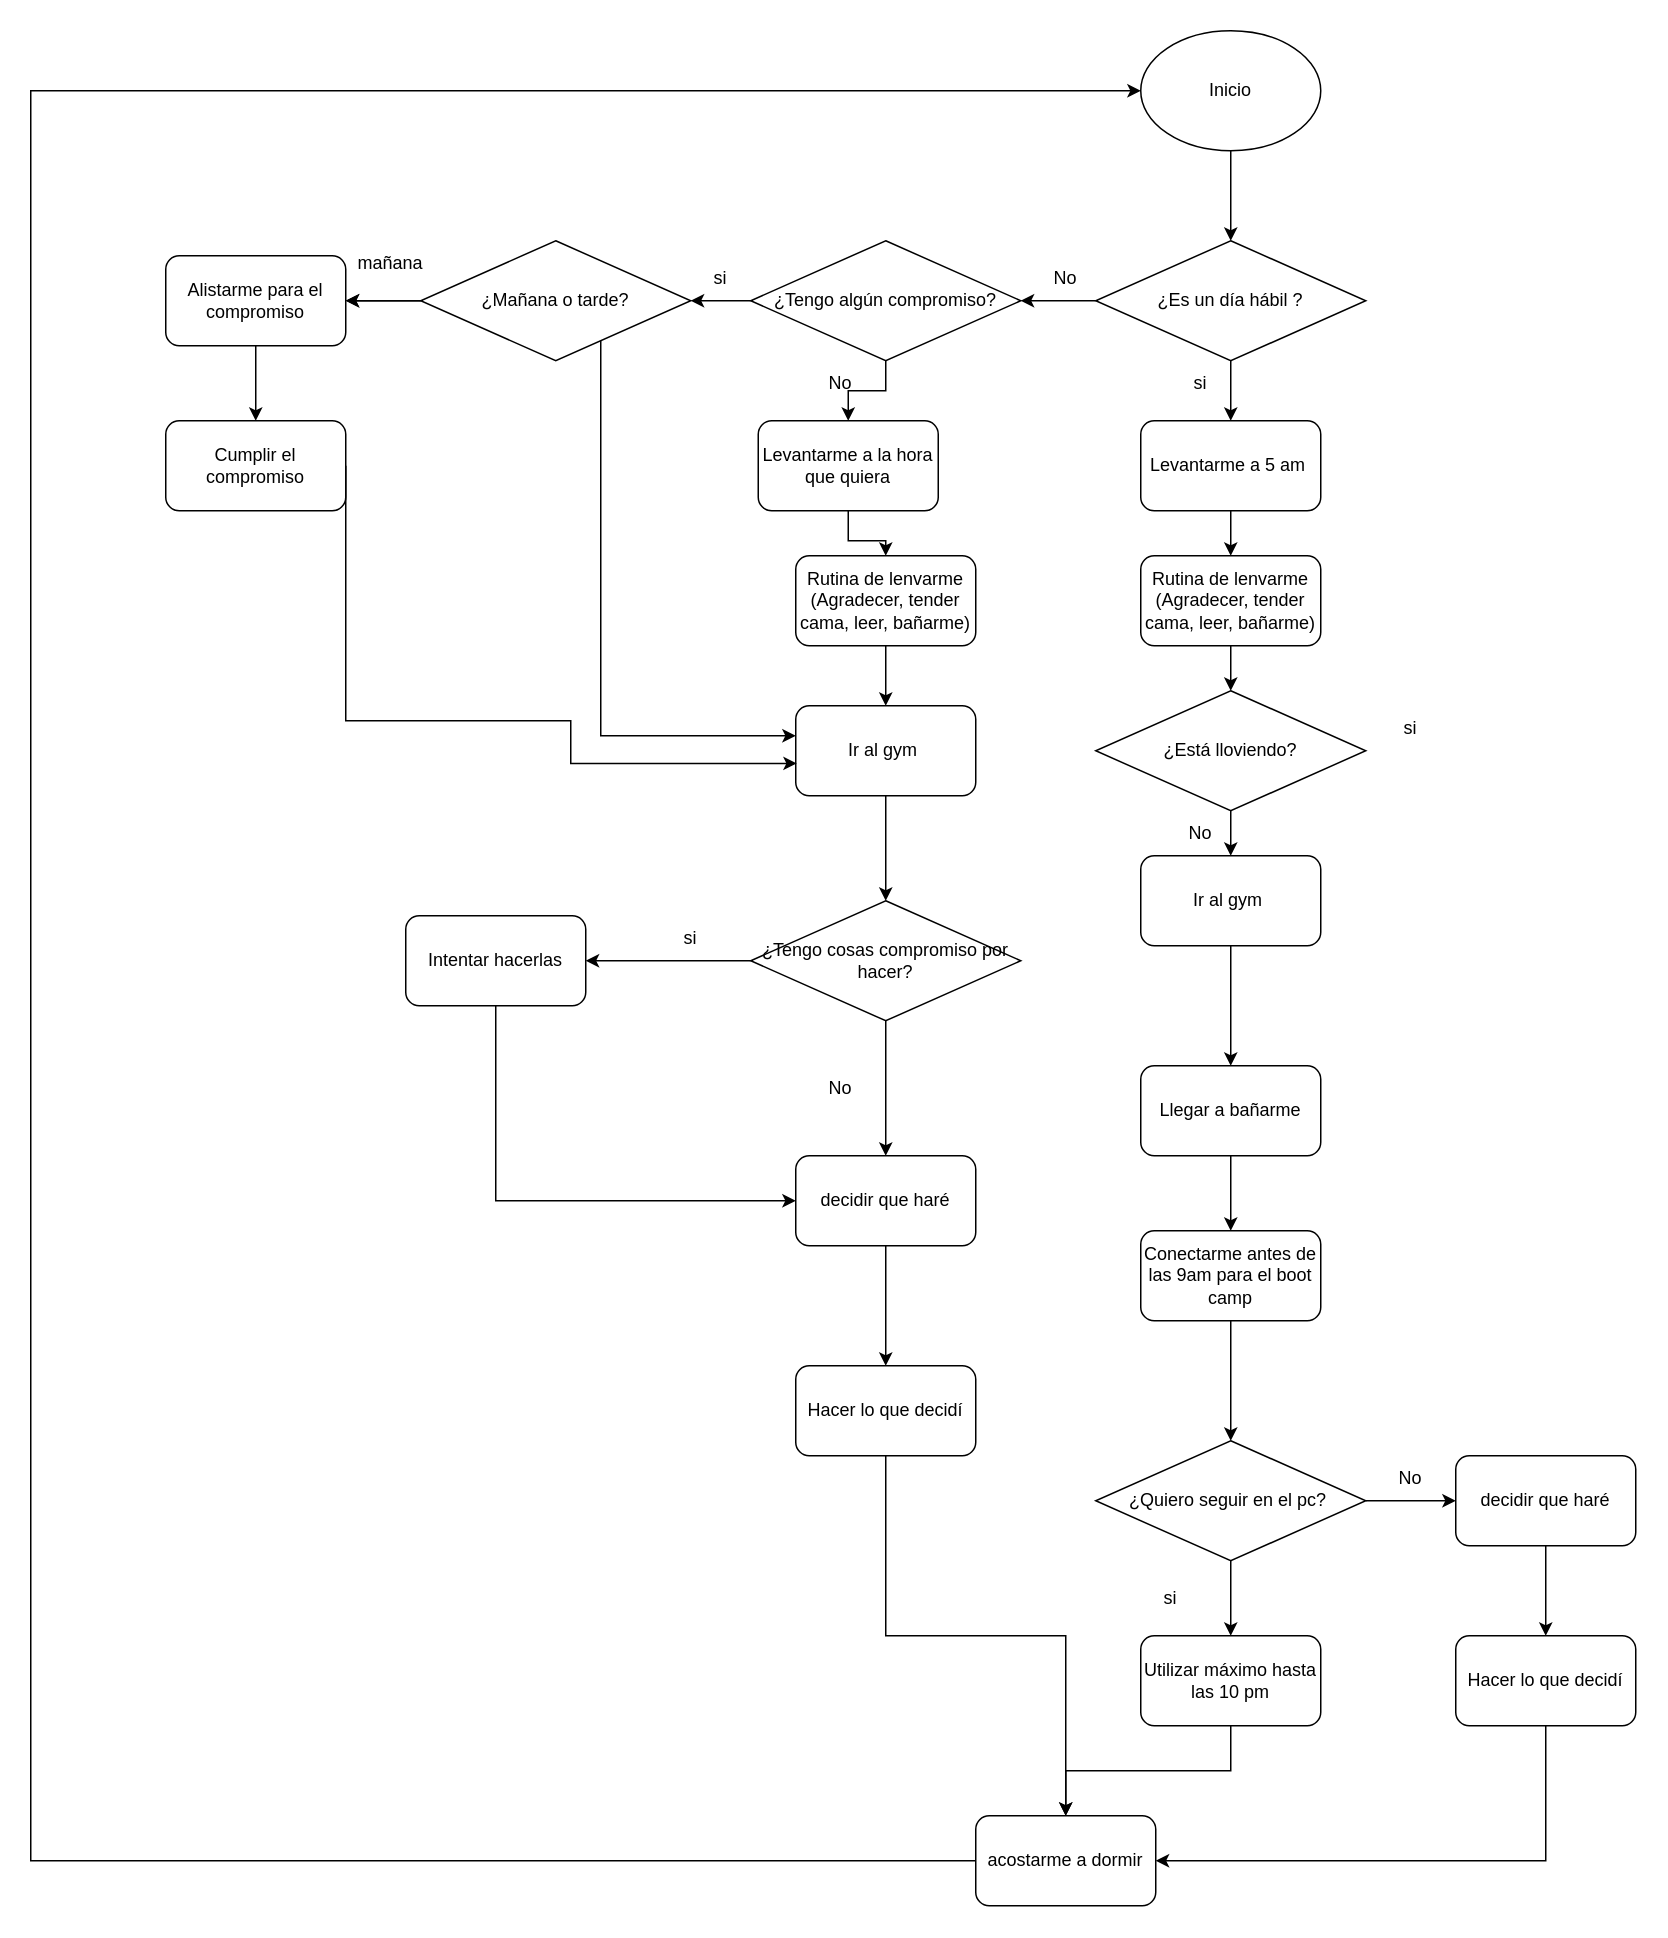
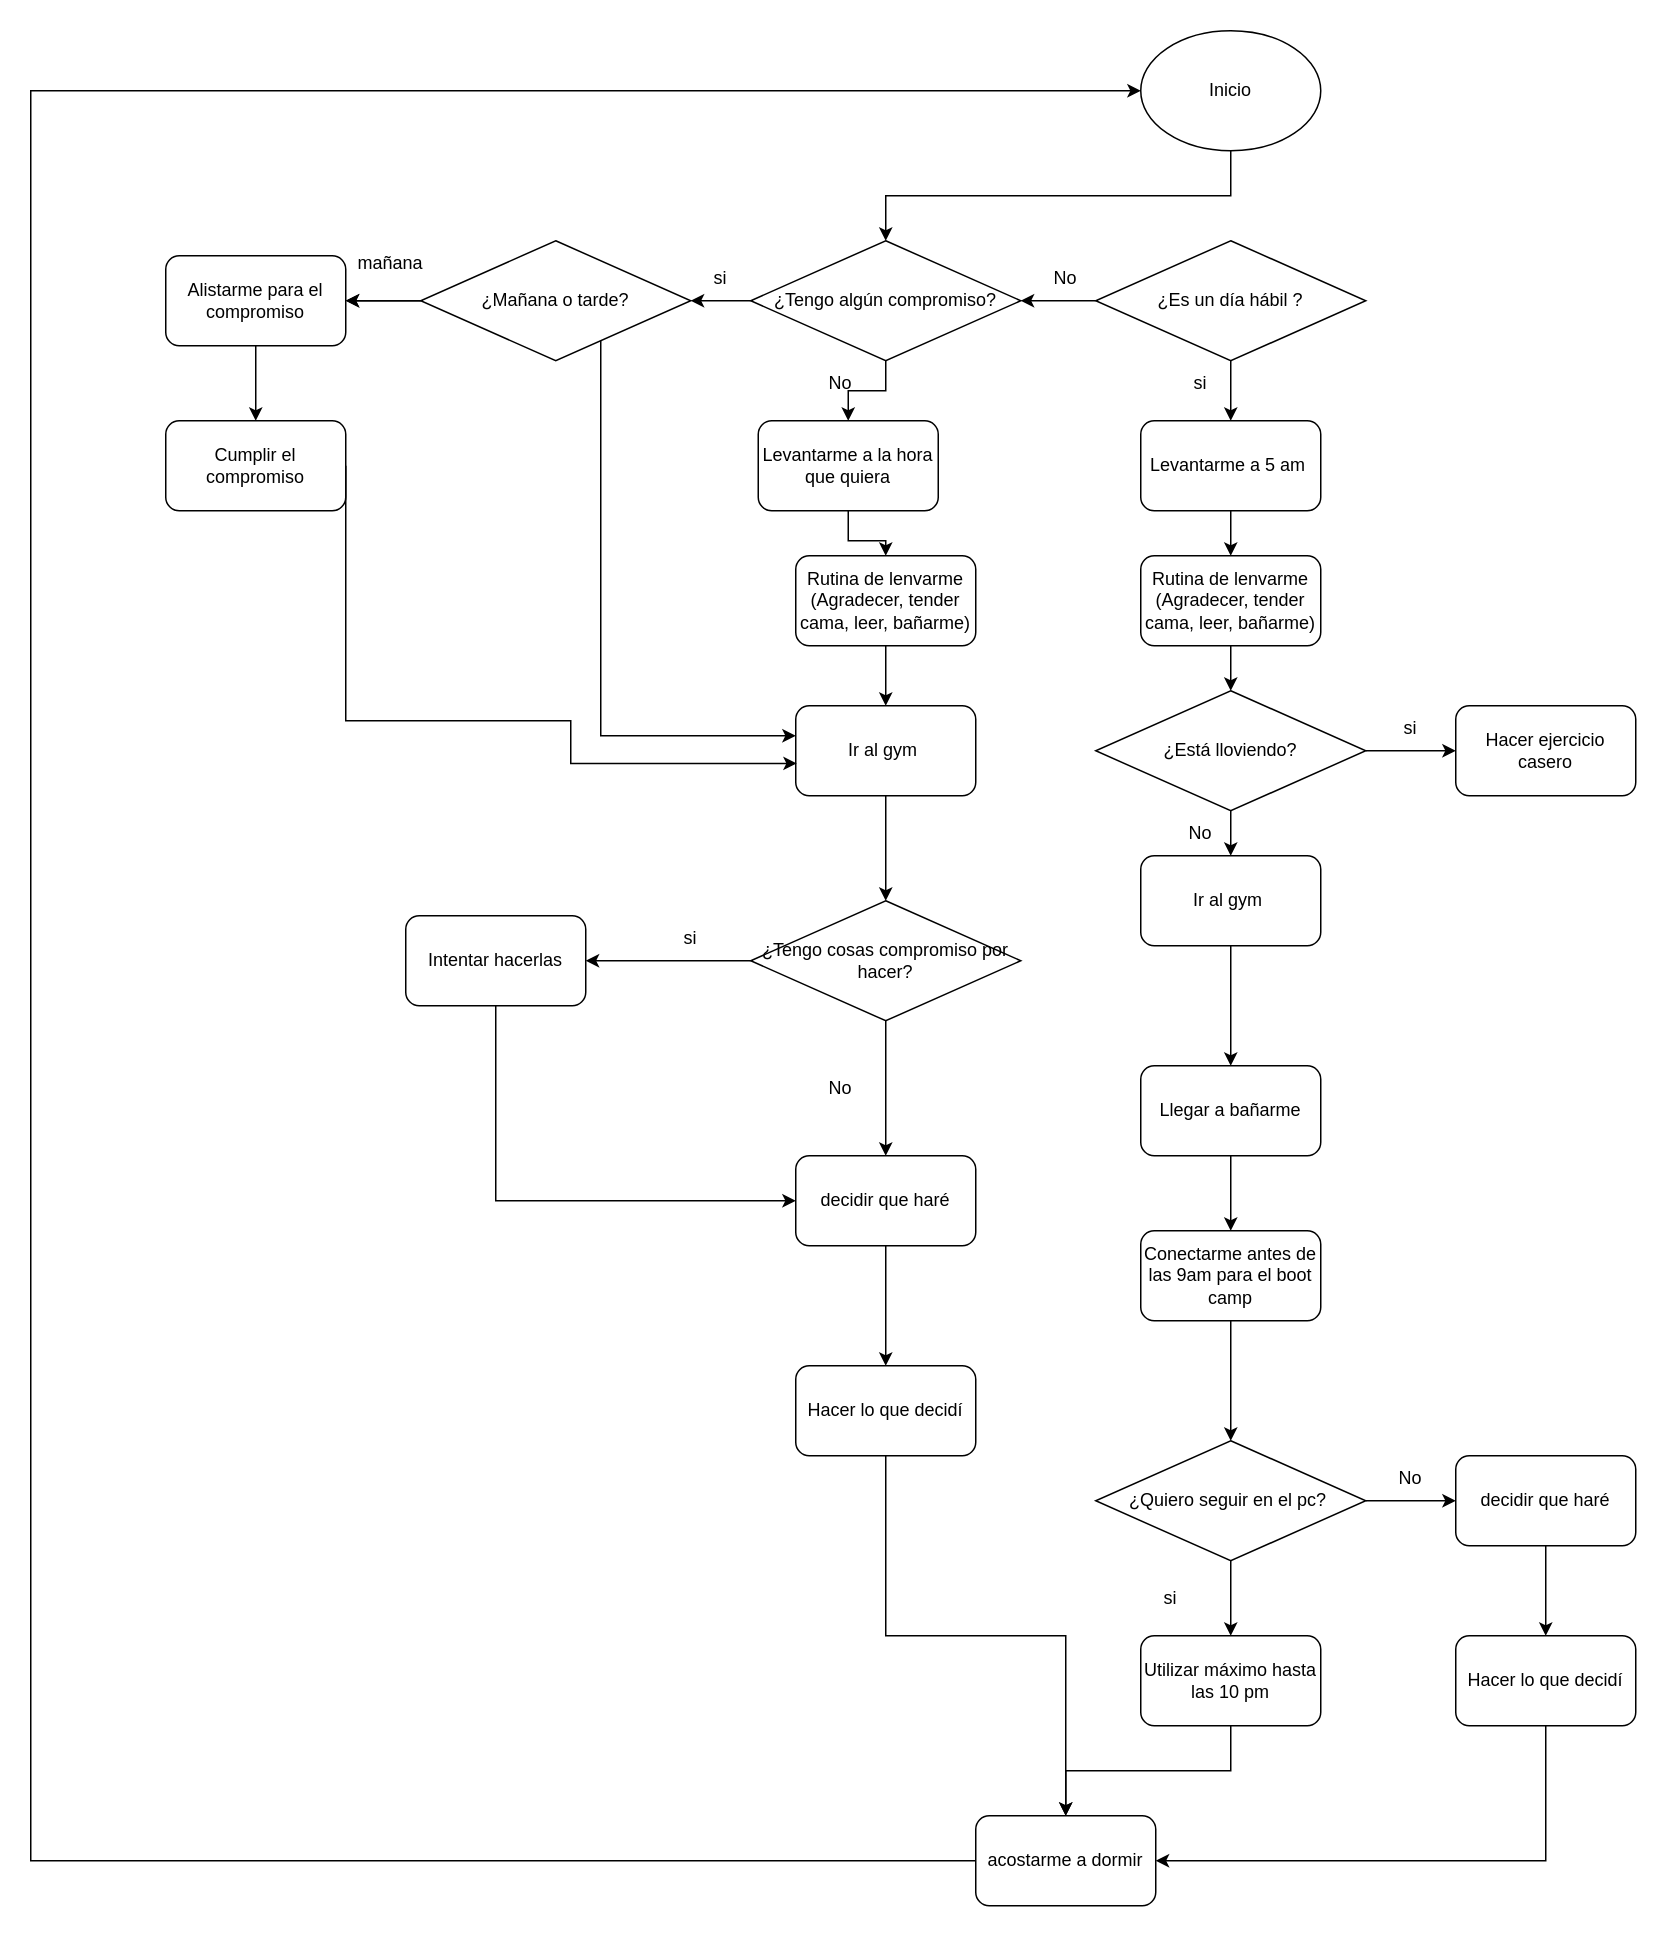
(1231, 212) -> (1043, 196)
none -> (1406, 751)
none -> (1546, 751)
